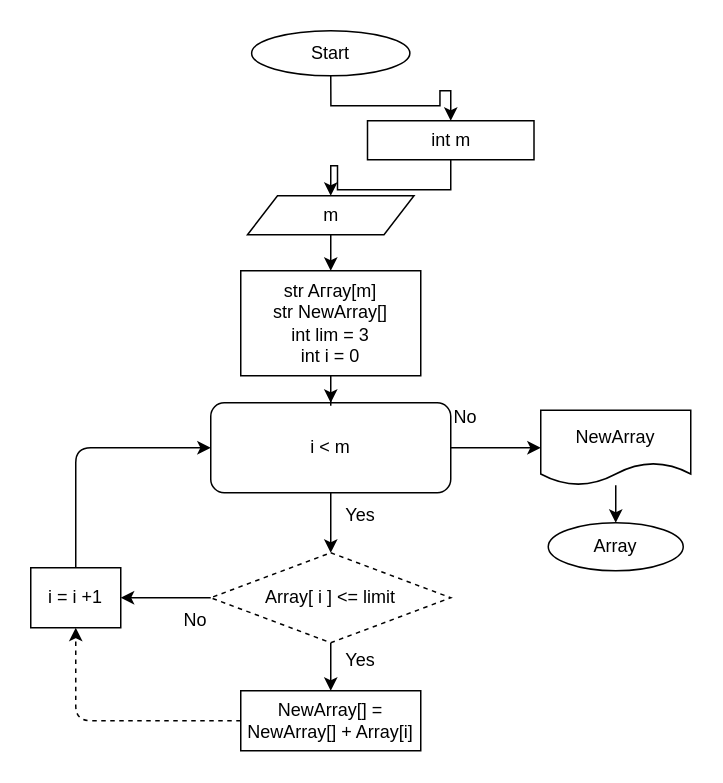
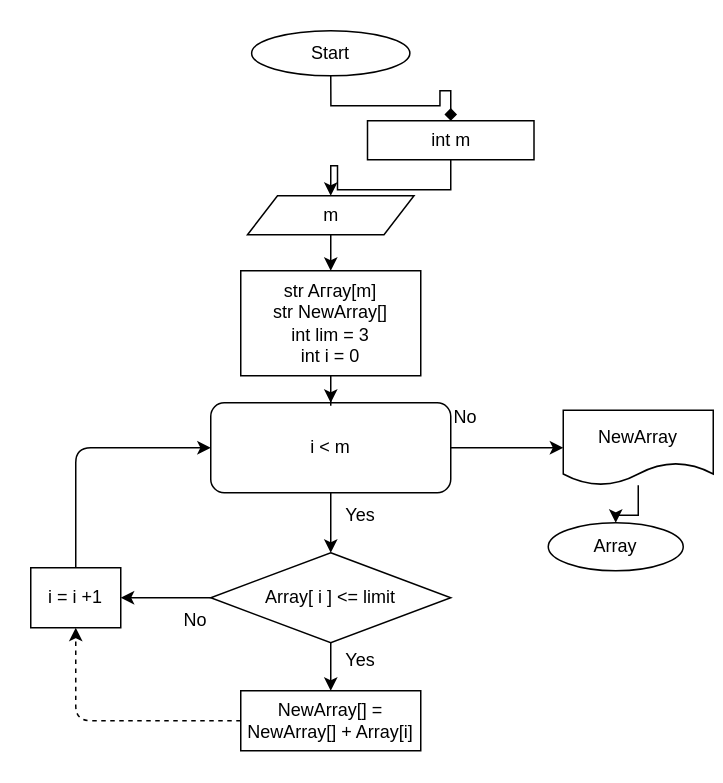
(451, 109) -> (451, 108)
(616, 448) -> (638, 448)
(331, 598) -> (331, 598)
